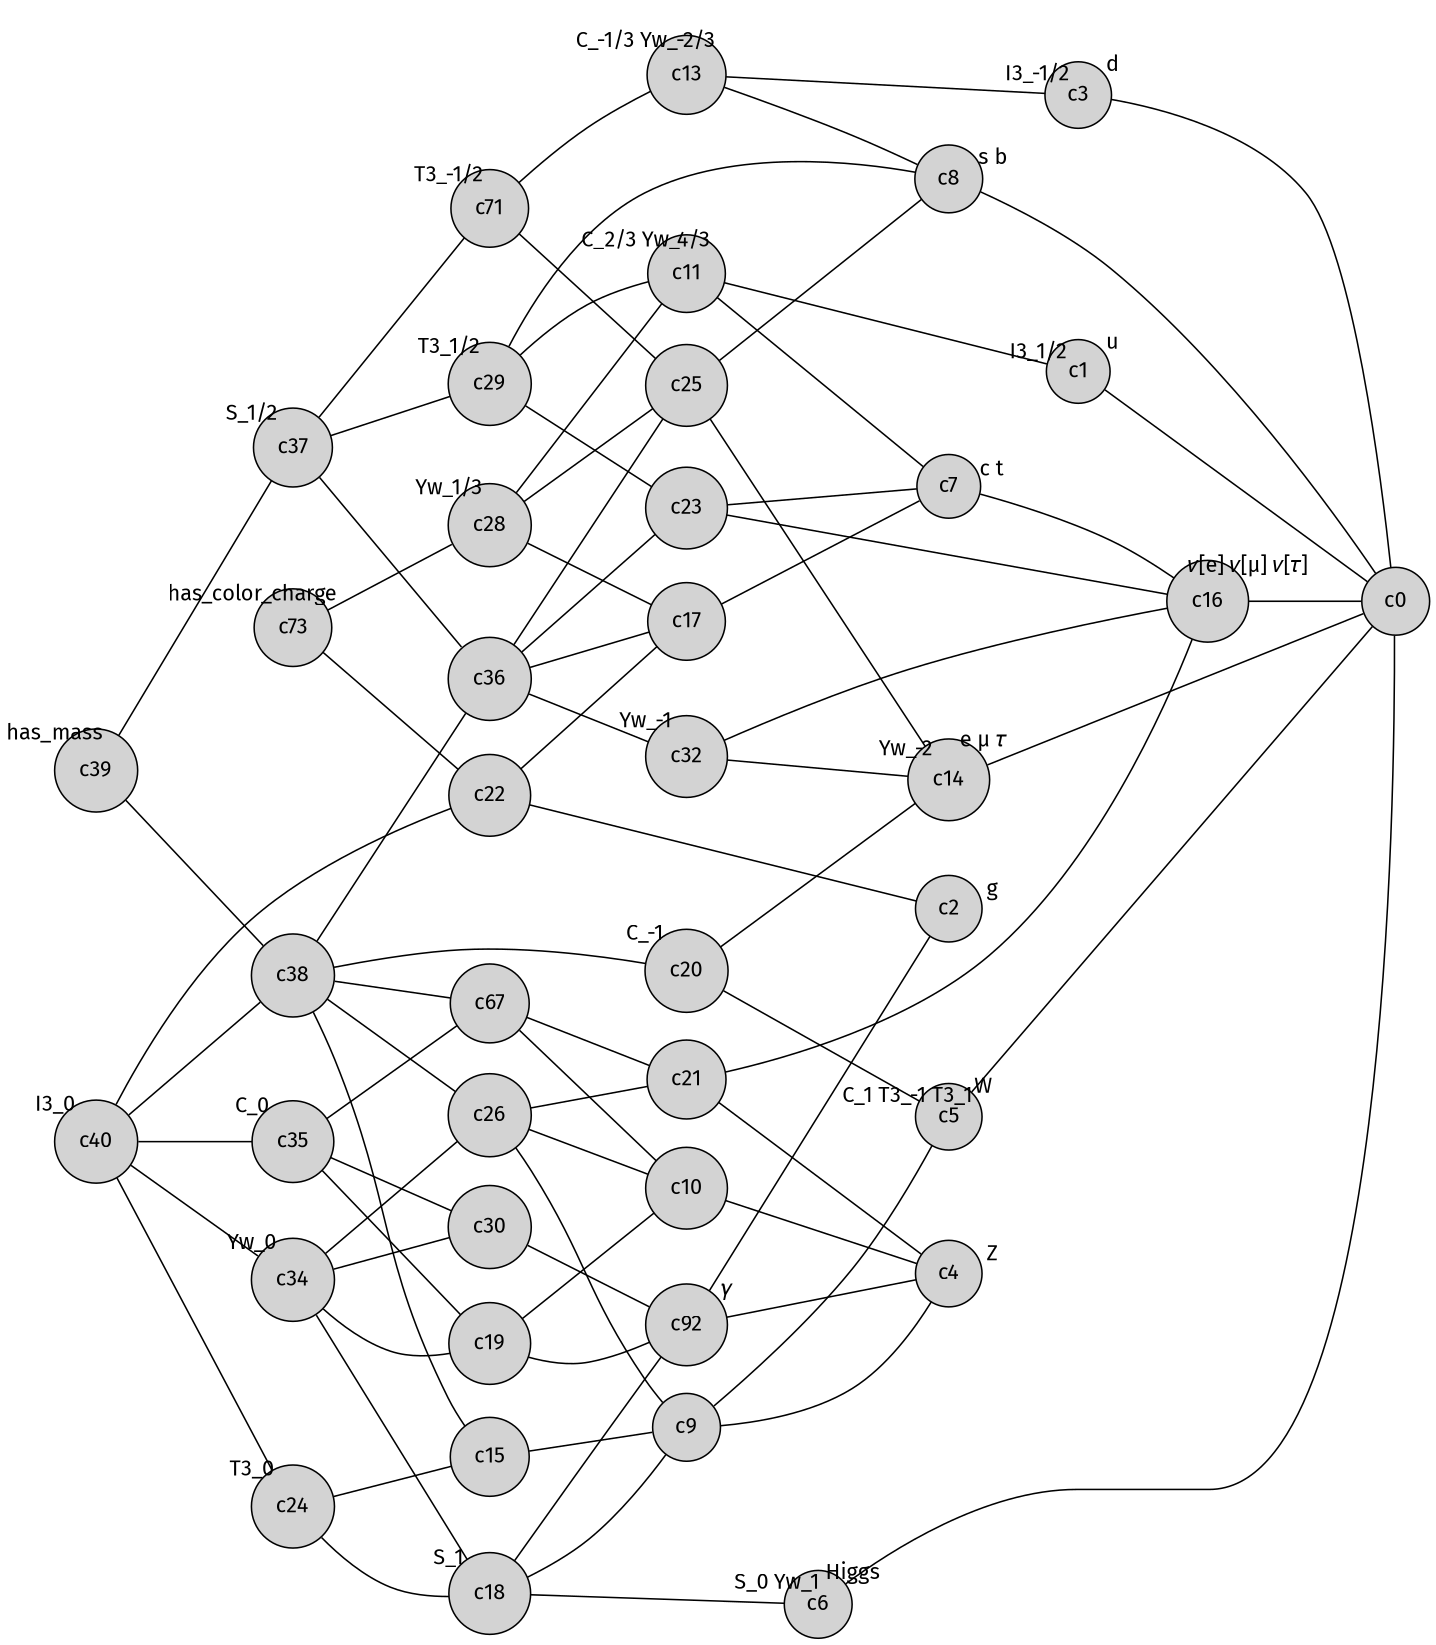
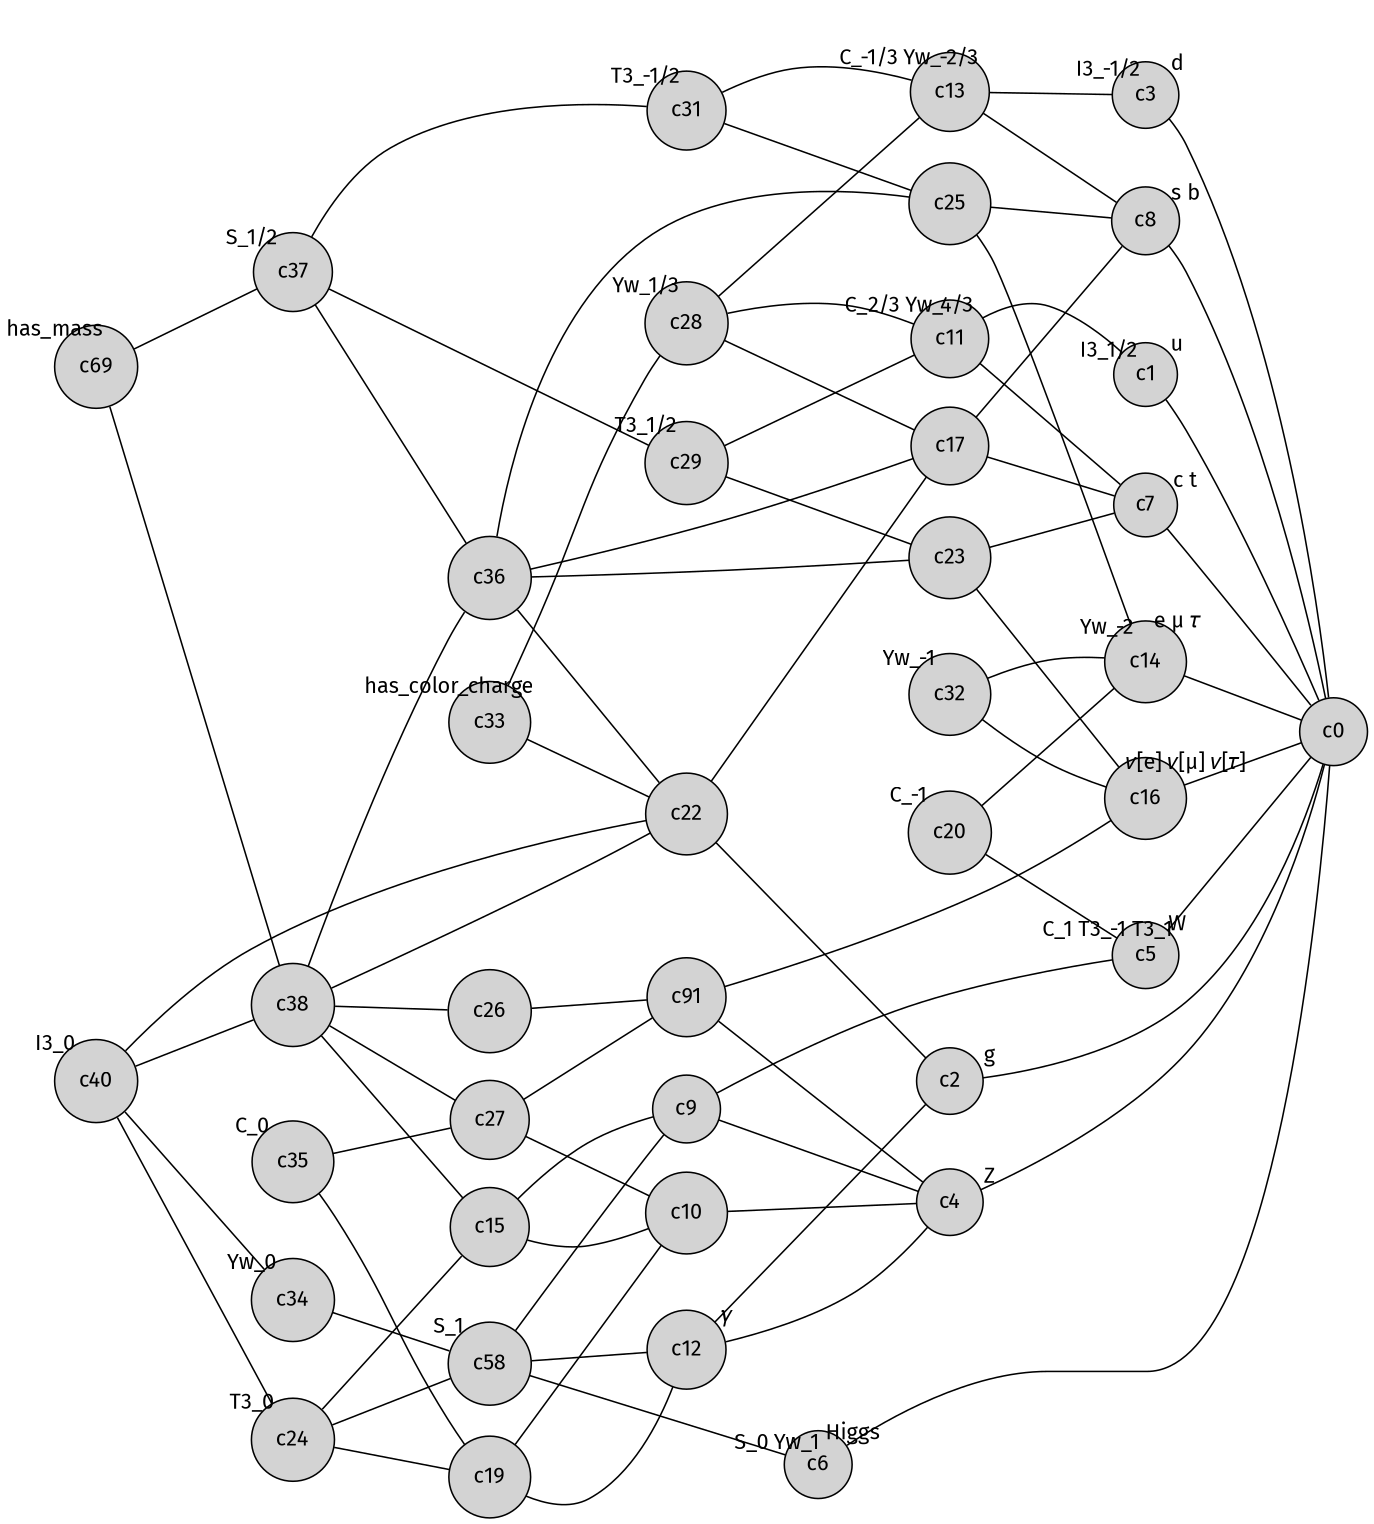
(676, 180) -> (1049, 332)
(490, 208) -> (687, 111)
(585, 457) -> (819, 207)
(1081, 527) -> (1239, 617)
(293, 628) -> (490, 722)
(592, 719) -> (588, 696)
(96, 770) -> (96, 367)
(489, 949) -> (492, 913)
none -> (1207, 982)
(490, 1003) -> (490, 1120)
none -> (1210, 1024)
(687, 1079) -> (687, 997)
(195, 1142) -> none
(589, 1152) -> (592, 1245)
(391, 1197) -> none
(490, 1227) -> none
(594, 1290) -> none
(687, 1325) -> (687, 1350)
(381, 1348) -> (392, 1458)
(490, 1593) -> (490, 1364)
